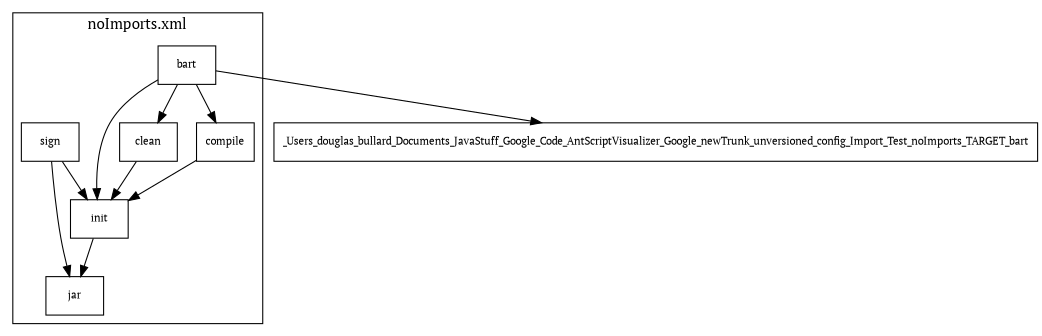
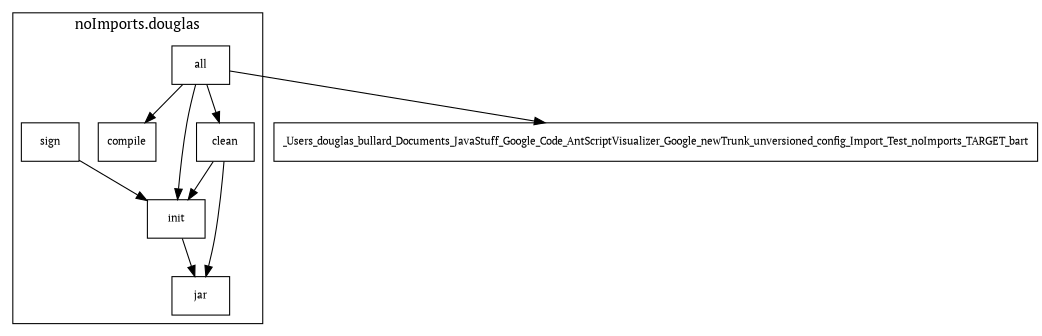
(138, 25) -> (138, 25)
(187, 65) -> (201, 65)
(167, 178) -> none
(57, 214) -> (218, 214)
